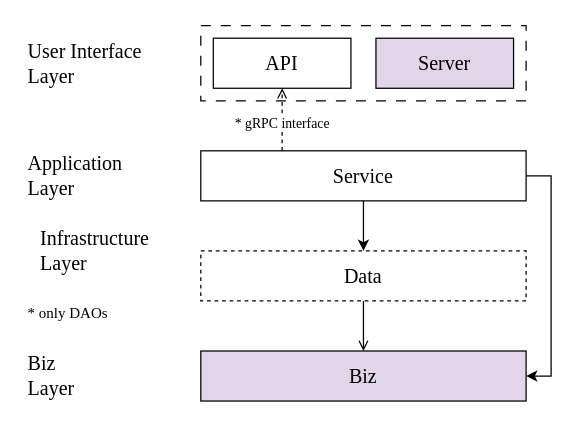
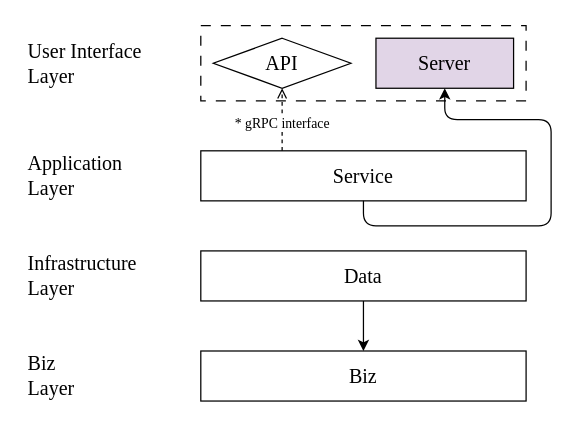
(282, 63) -> (282, 63)
(363, 229) -> (454, 226)
(107, 251) -> (94, 276)
(363, 276) -> (363, 276)
(551, 306) -> none
(88, 313) -> none
(363, 343) -> (363, 341)
(363, 376) -> (363, 376)
